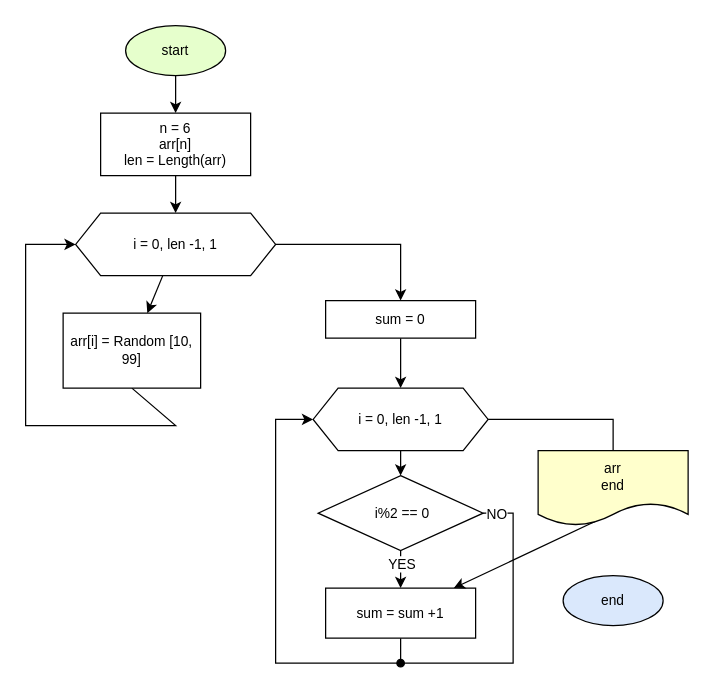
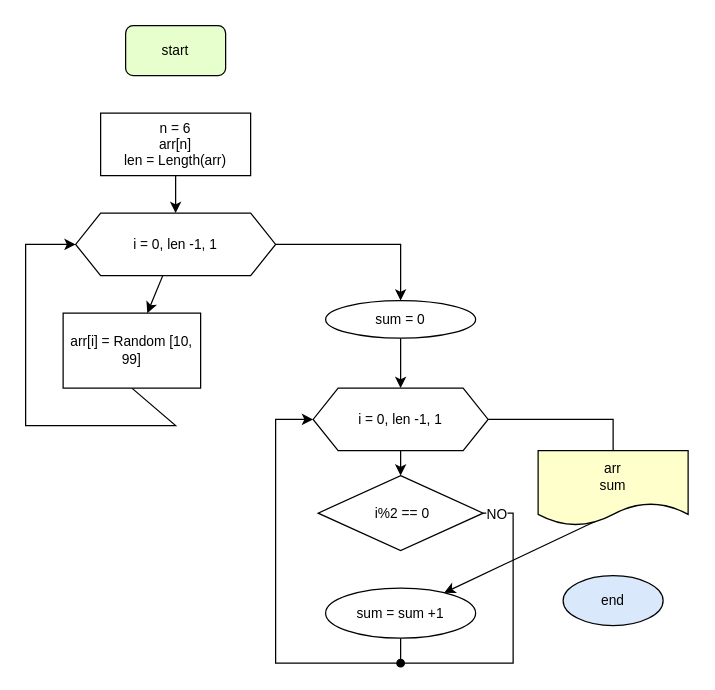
(176, 51) -> (176, 51)
(176, 90) -> none
(401, 319) -> (401, 319)
(613, 477) -> (613, 477)
(401, 565) -> none
(401, 613) -> (401, 613)
